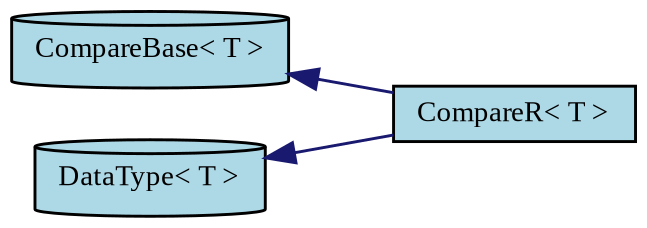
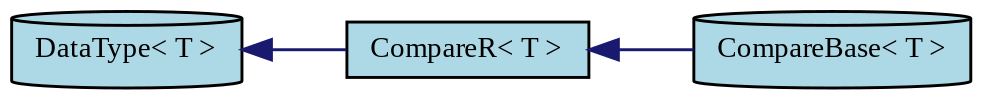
(355, 86) -> (656, 50)
